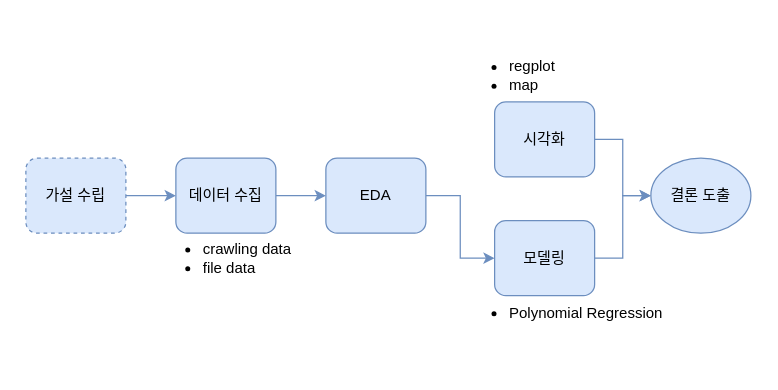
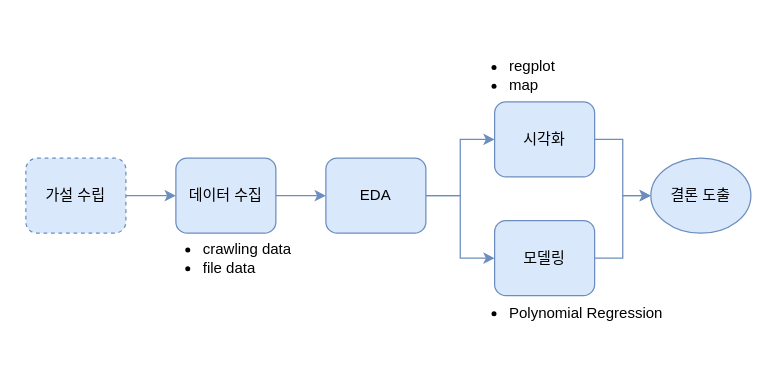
none -> (460, 153)
